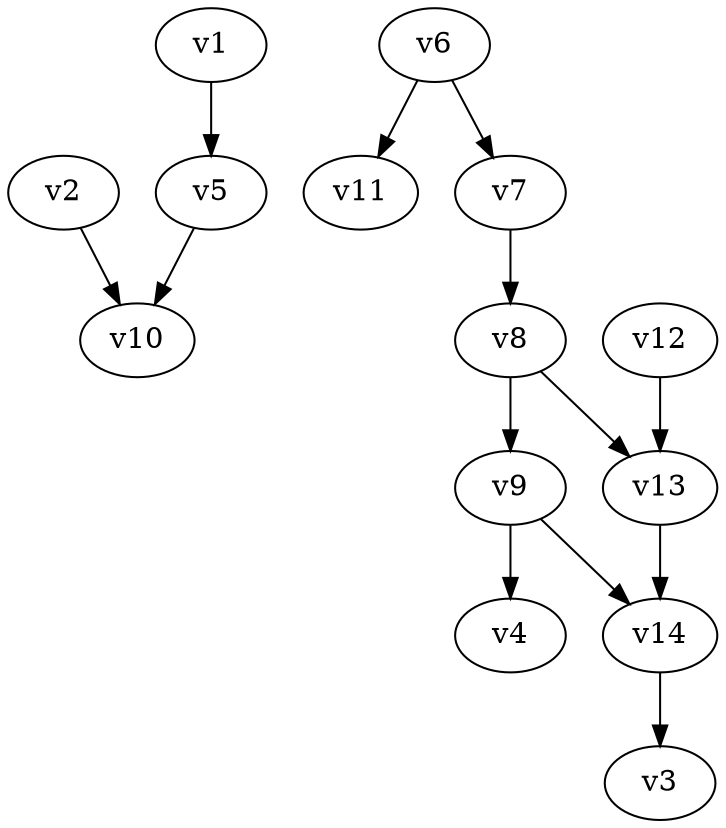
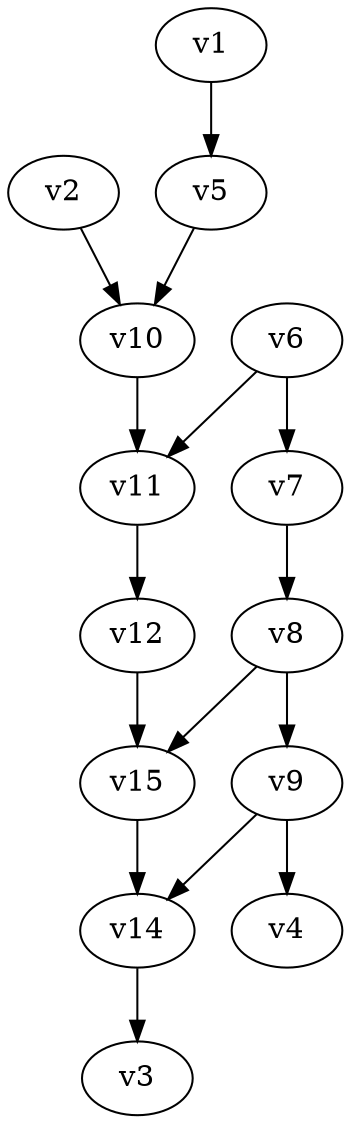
none -> (137, 404)
(660, 488) -> (137, 783)
none -> (137, 552)
